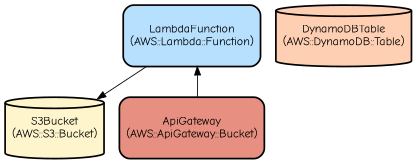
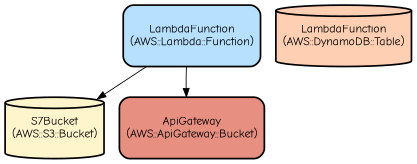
(344, 36) -> (344, 36)
(198, 86) -> (186, 77)
(55, 128) -> (55, 128)
